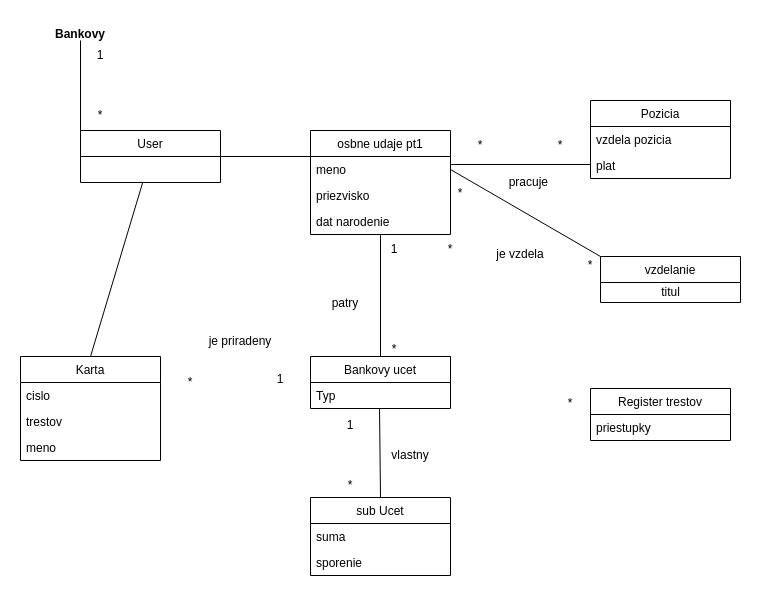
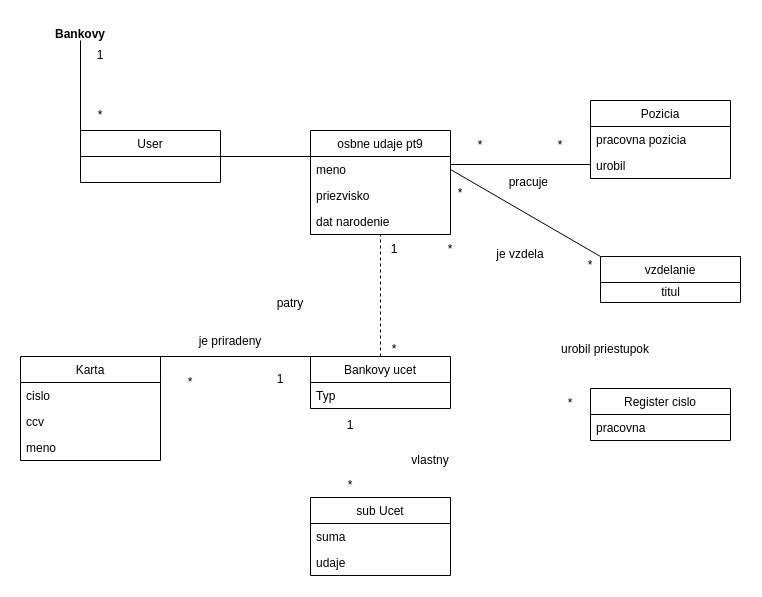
(637, 140) -> (645, 140)
(380, 144) -> (380, 144)
(608, 166) -> (613, 166)
(117, 268) -> (235, 357)
(381, 295) -> (381, 295)
(346, 304) -> (291, 304)
(241, 342) -> (231, 342)
none -> (606, 350)
(660, 402) -> (660, 402)
(50, 422) -> (36, 422)
(628, 428) -> (623, 428)
(380, 452) -> none
(411, 456) -> (431, 461)
(341, 563) -> (333, 563)
